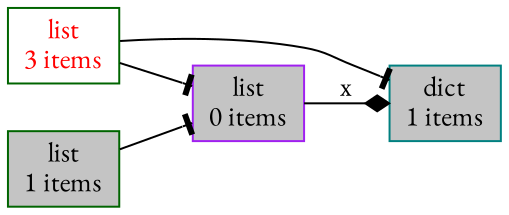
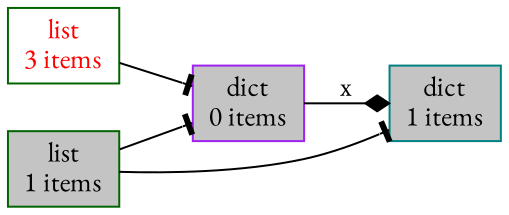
(253, 41) -> (252, 167)
(248, 103) -> (248, 103)
